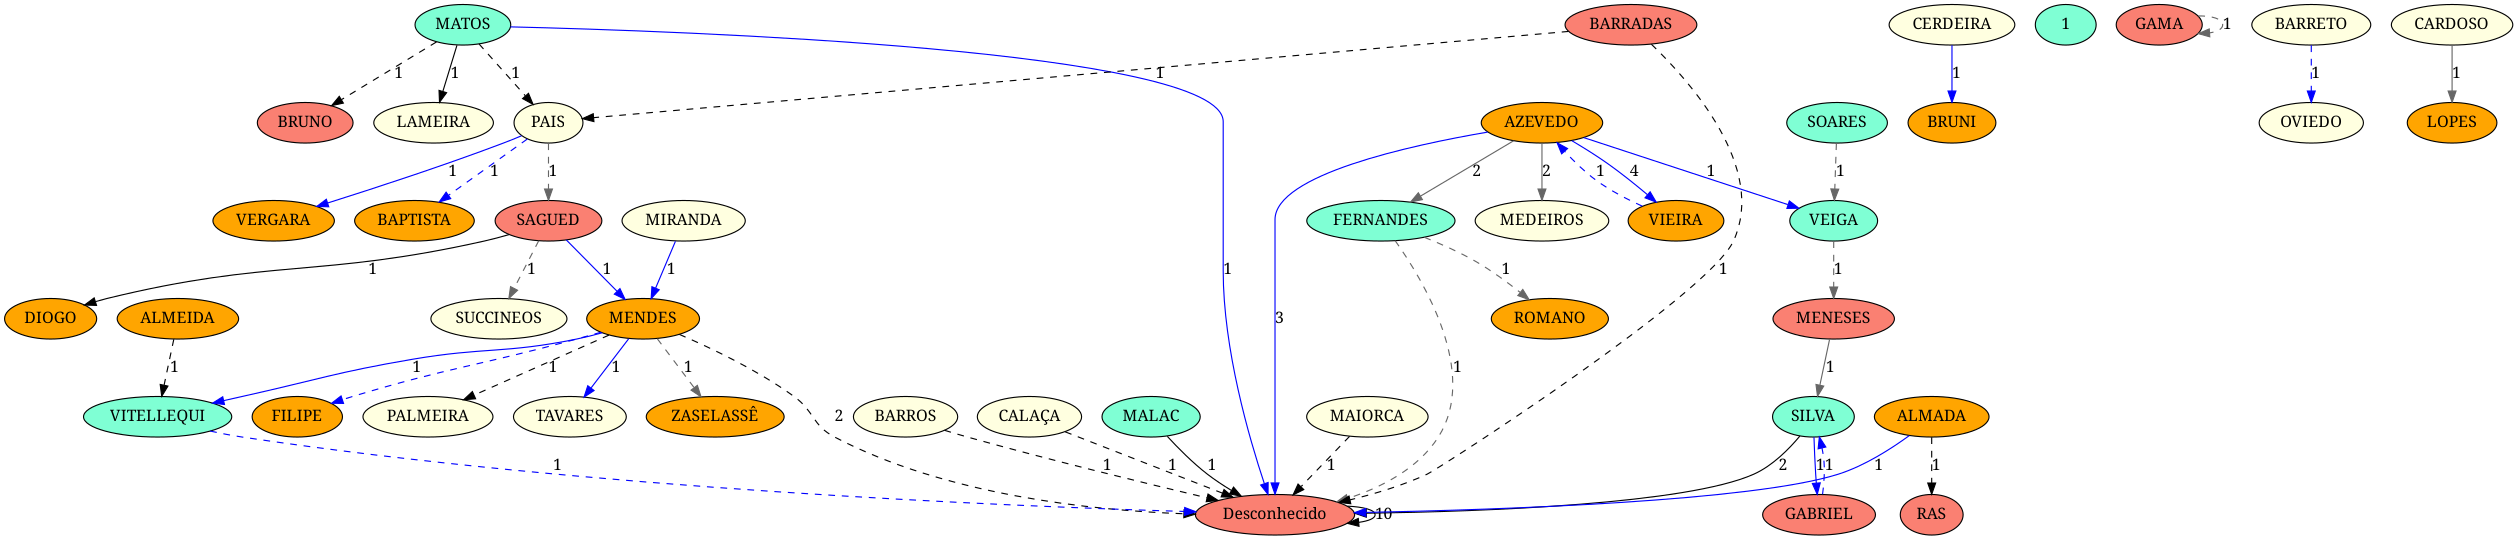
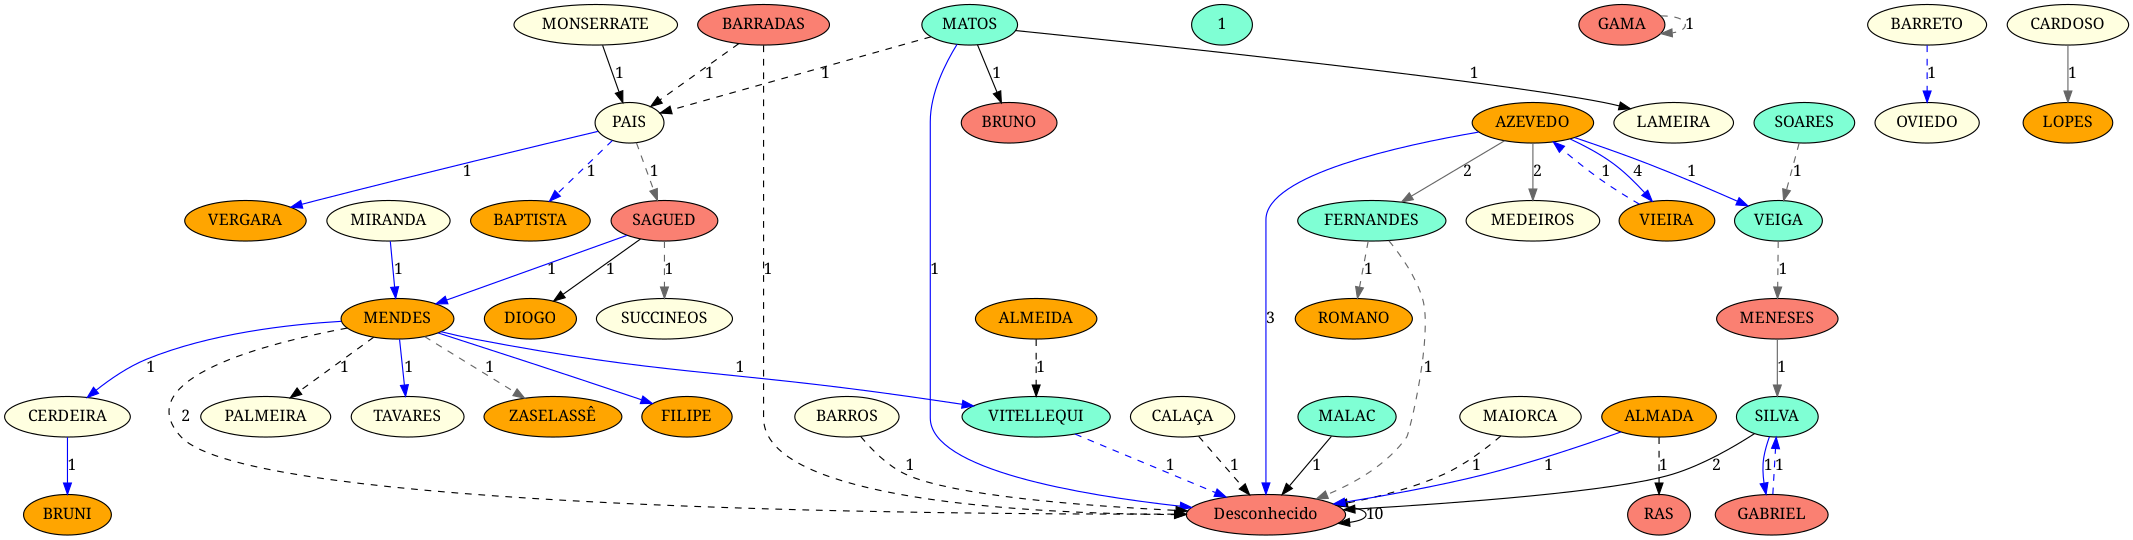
none -> (596, 25)
(389, 71) -> (987, 68)
none -> (213, 339)
(471, 365) -> (540, 366)
